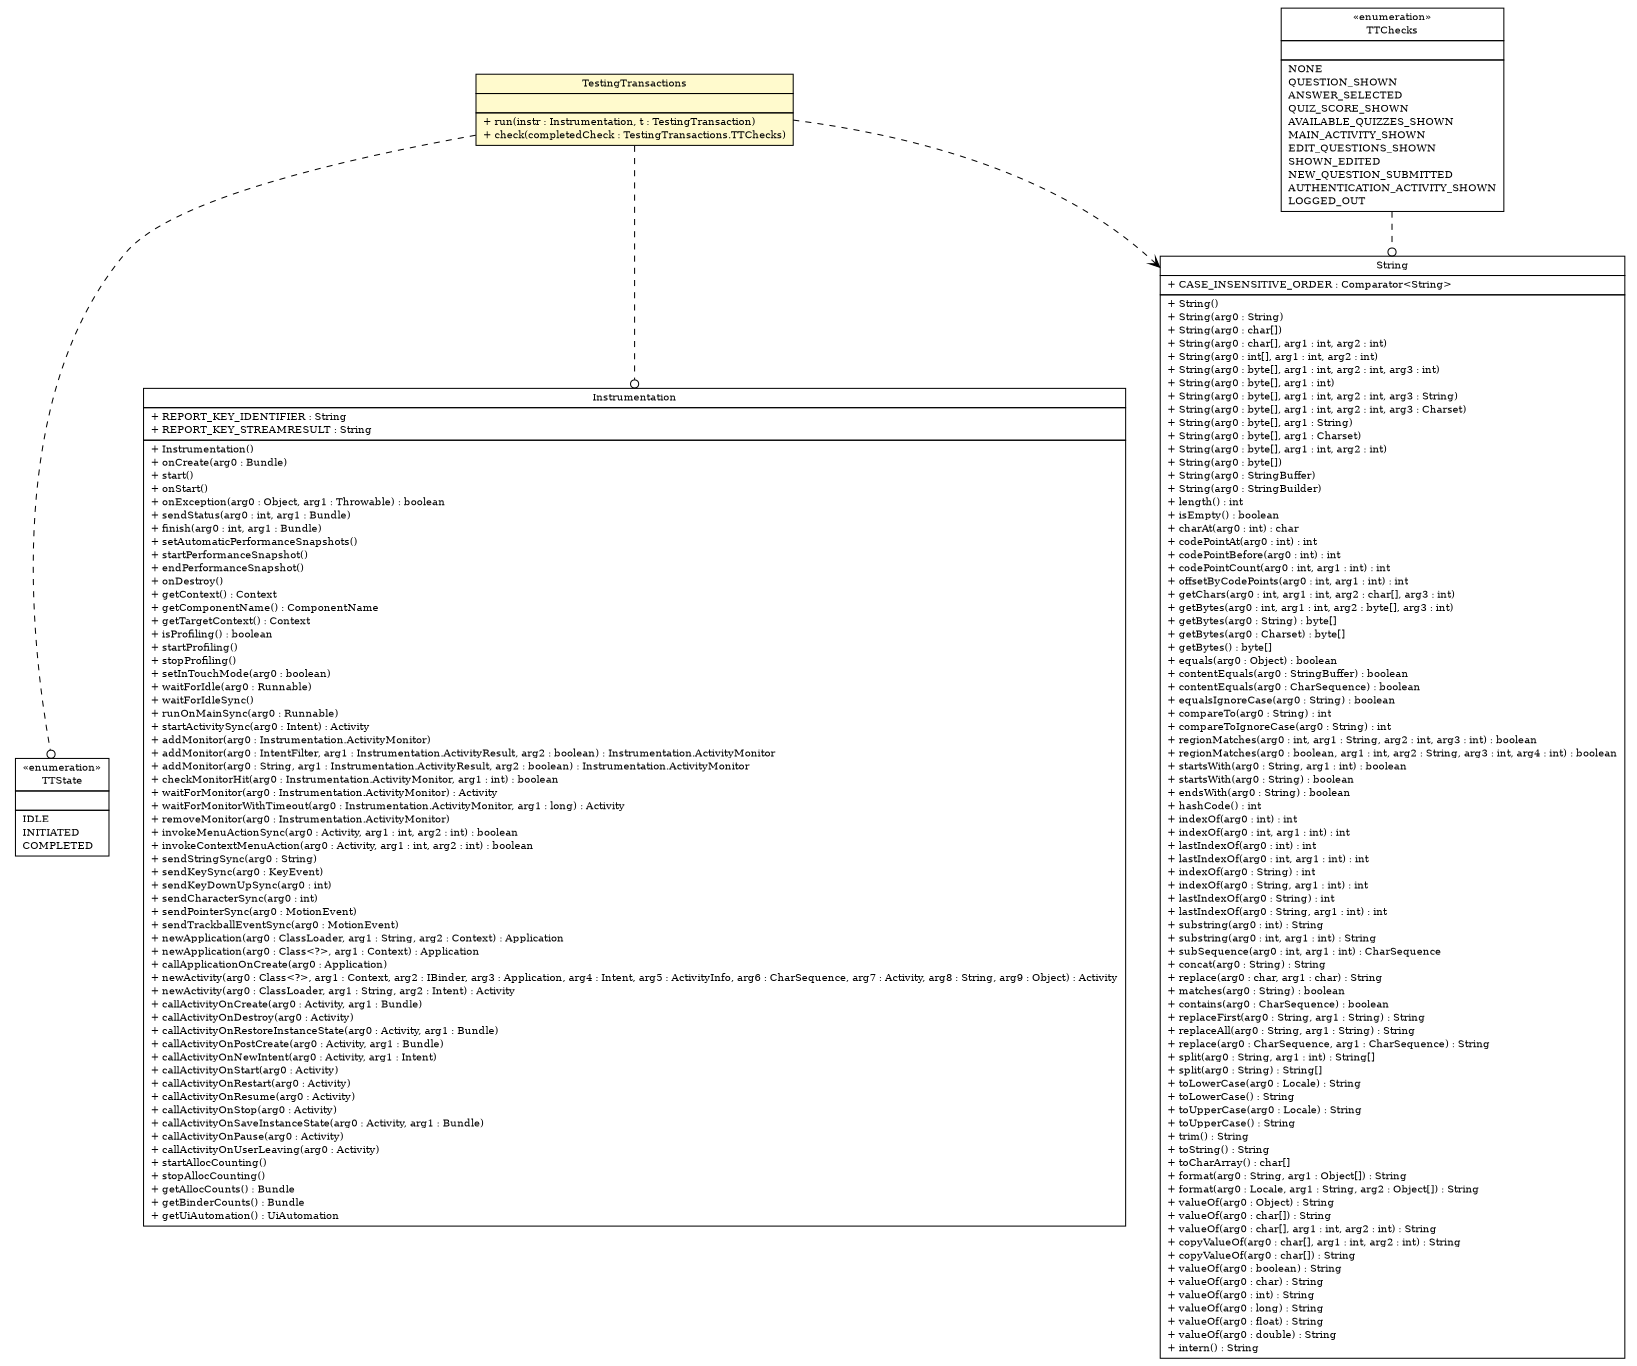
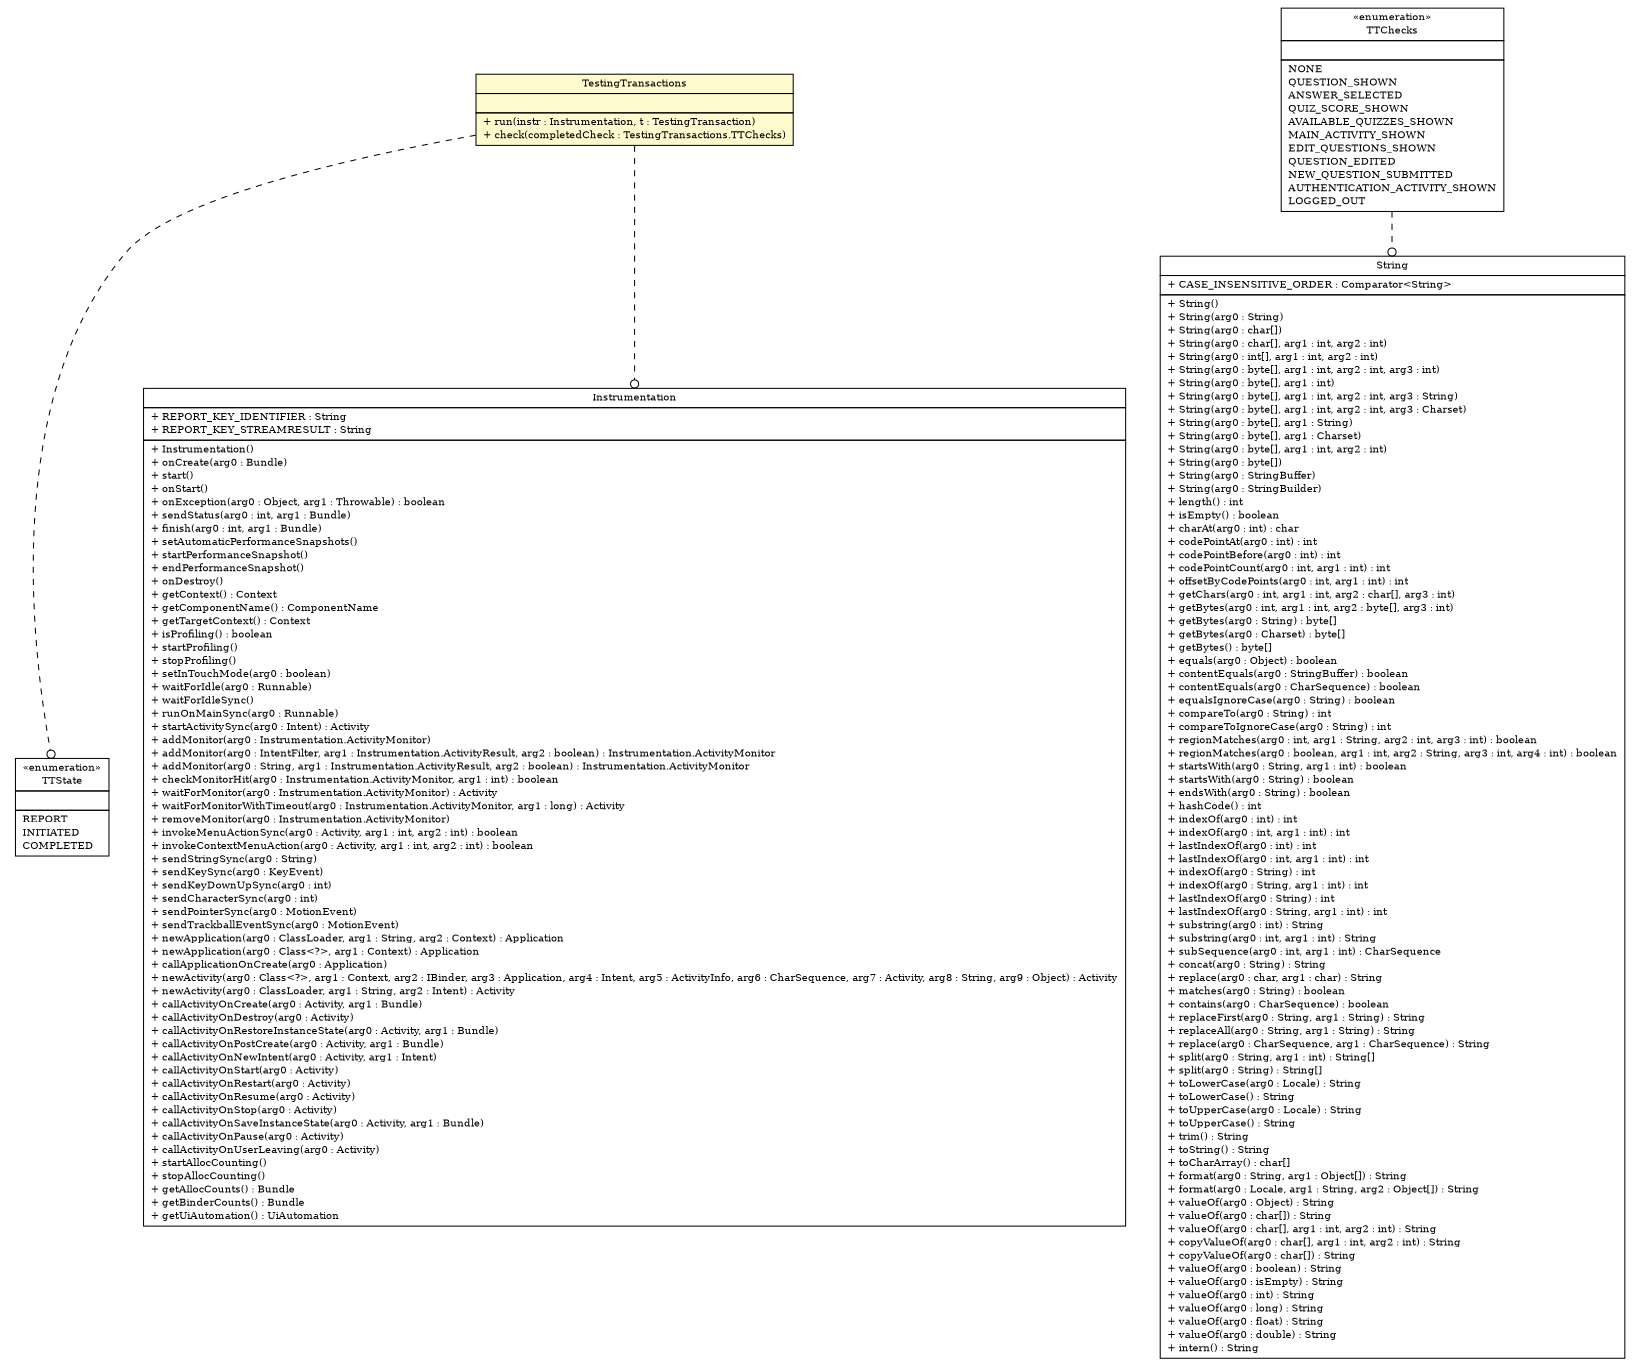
(1335, 162) -> (1342, 162)
(983, 164) -> none
(36, 819) -> (45, 819)
(1246, 1282) -> (1256, 1282)
